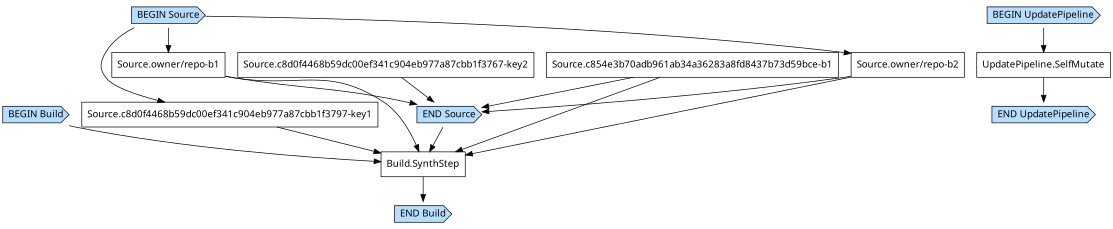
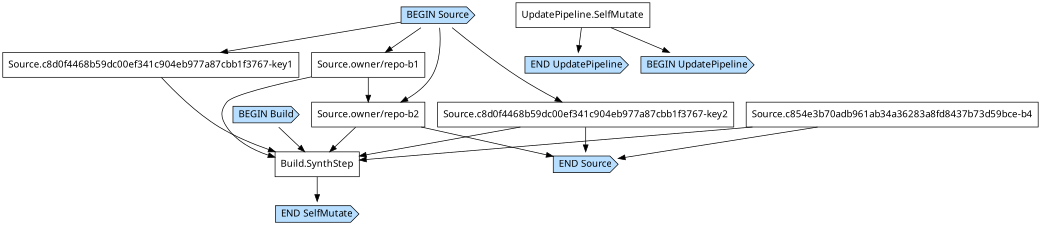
(1044, 37) -> (637, 39)
(692, 65) -> (892, 115)
none -> (502, 66)
(318, 88) -> (368, 86)
(230, 115) -> (151, 65)
(438, 136) -> (443, 141)
(423, 214) -> (317, 214)
